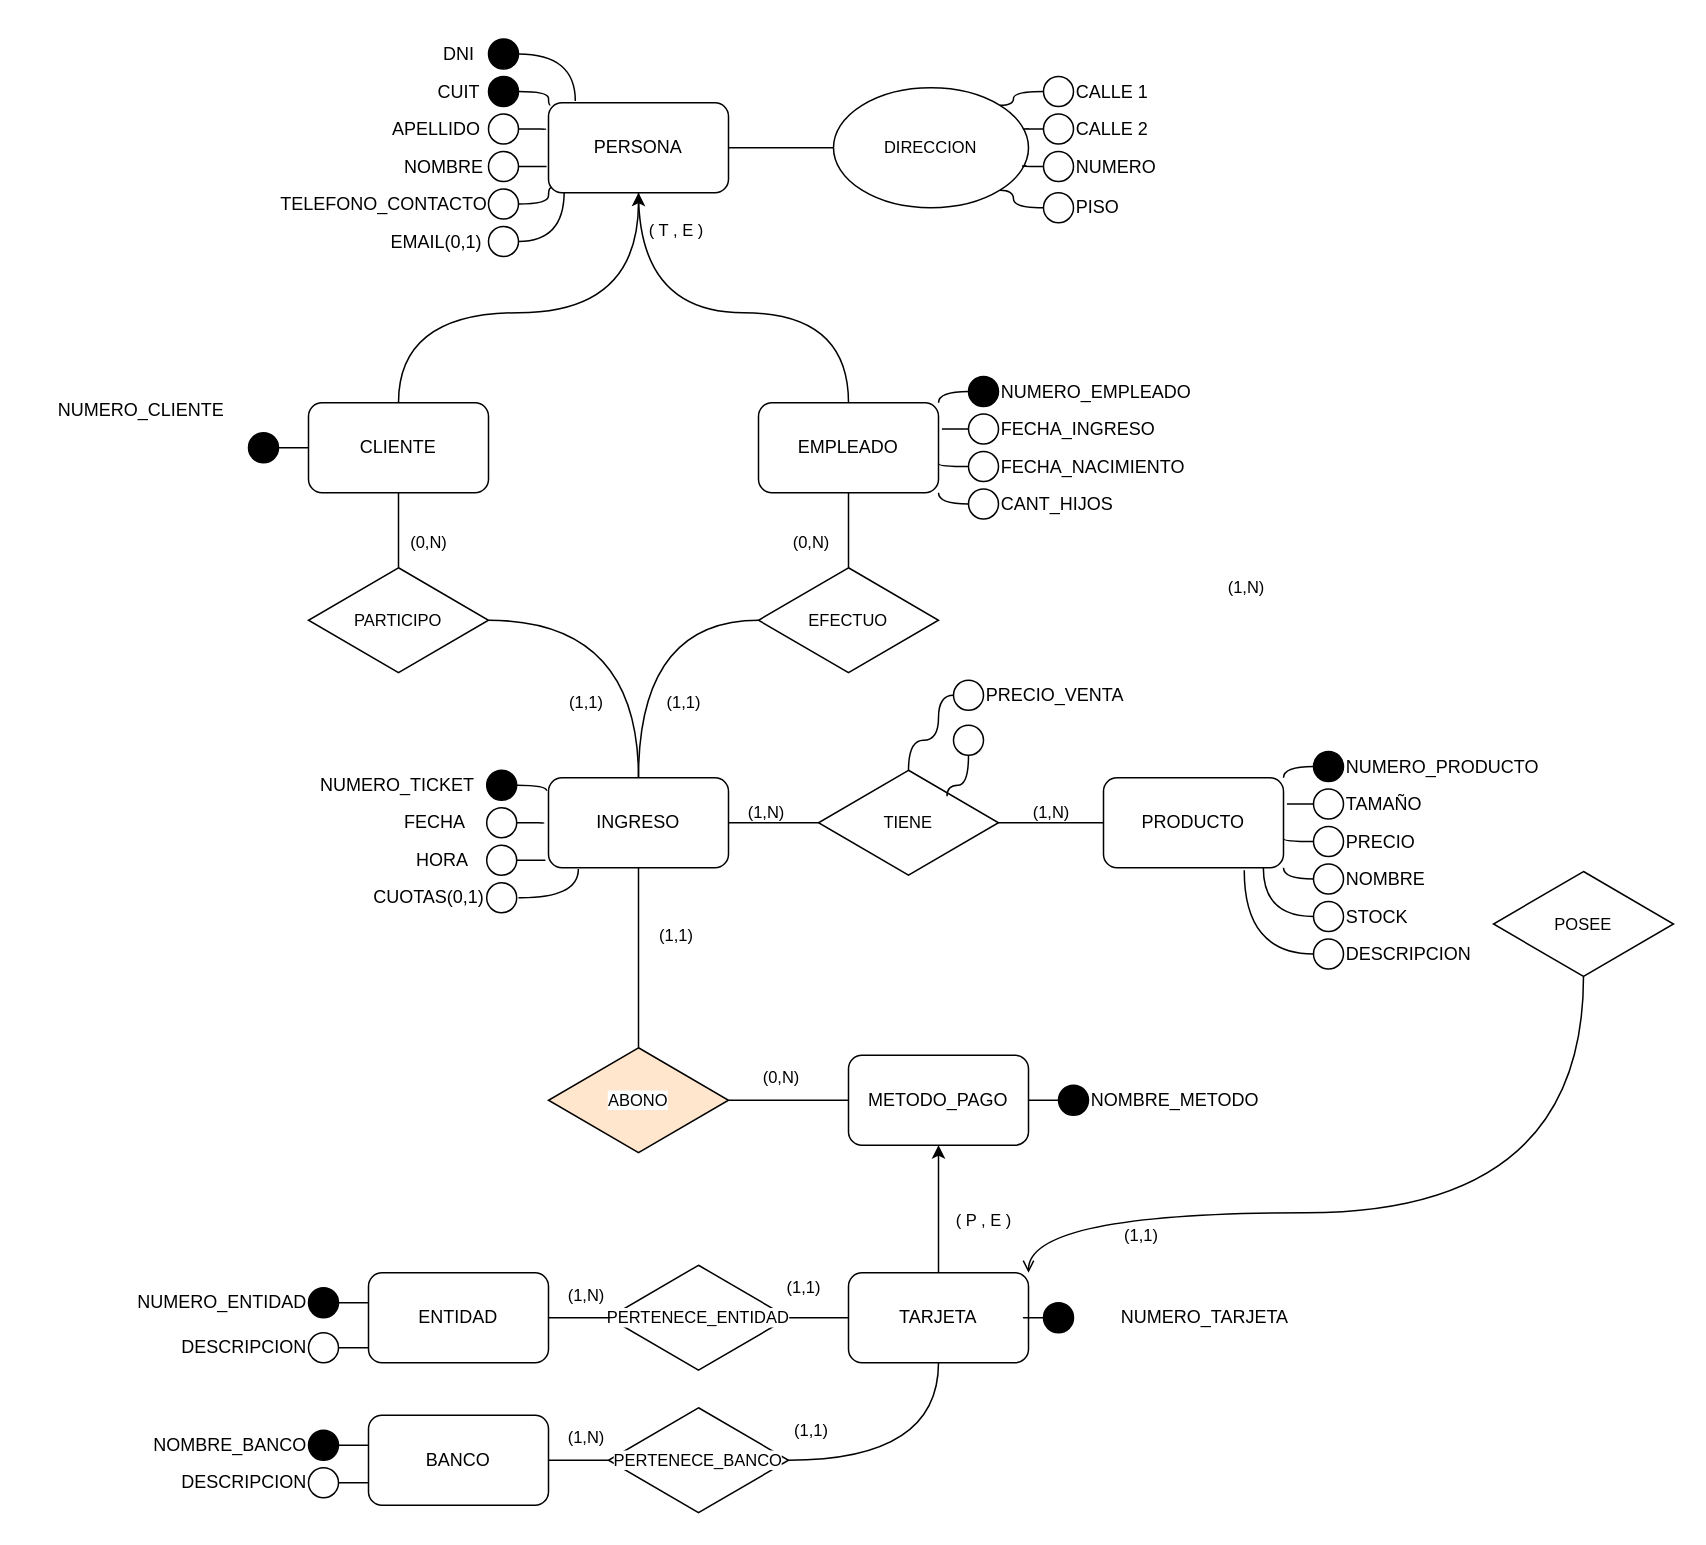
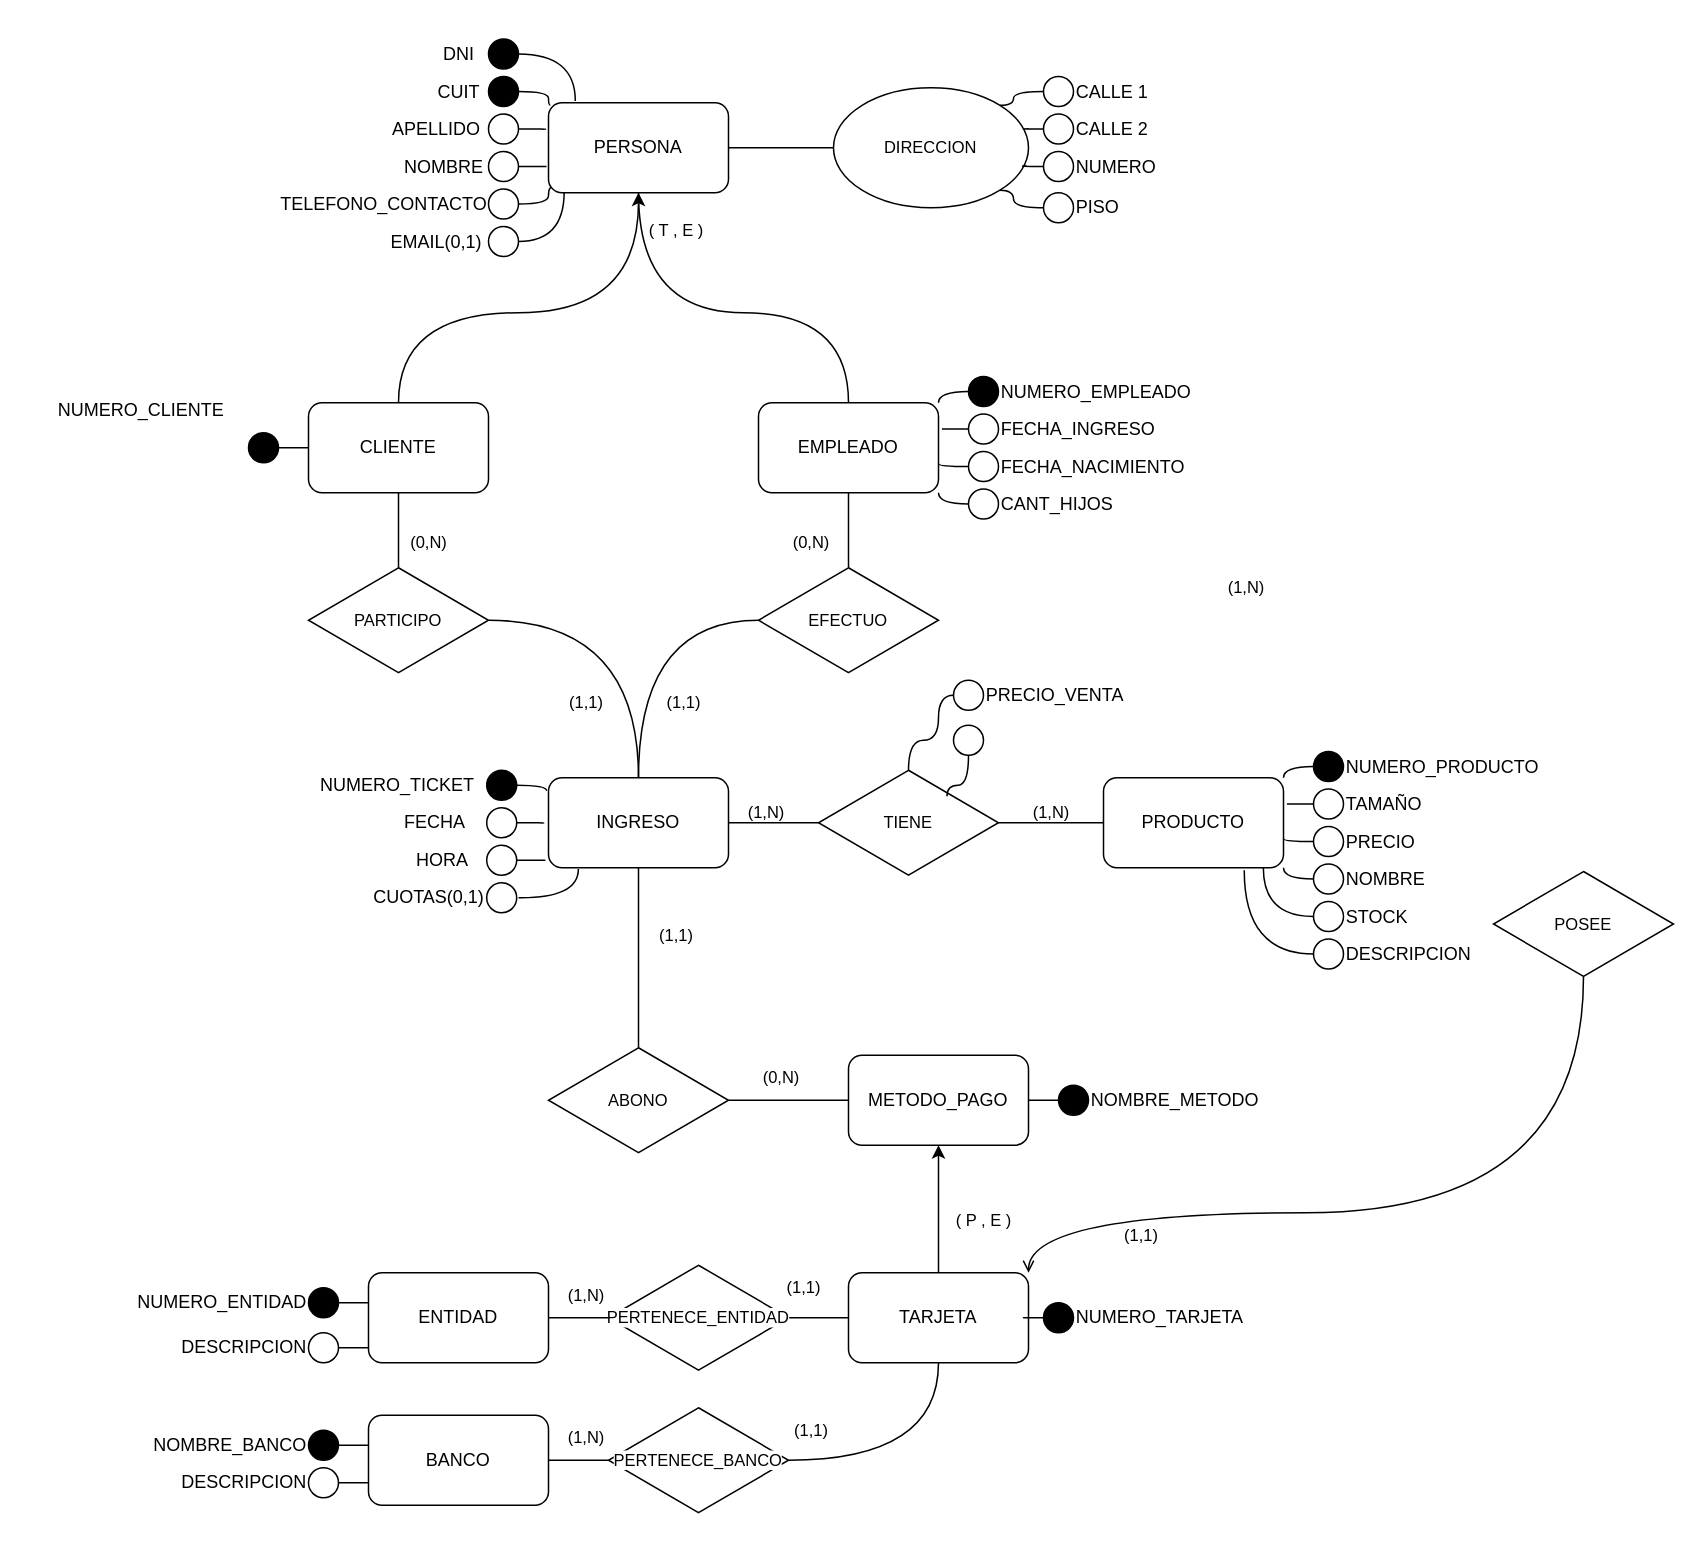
(638, 1100) -> (638, 1100)
(1216, 1318) -> (1171, 1318)
